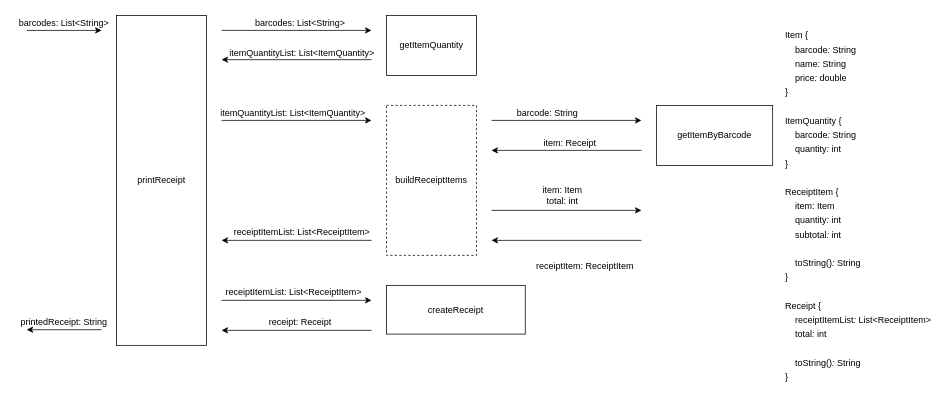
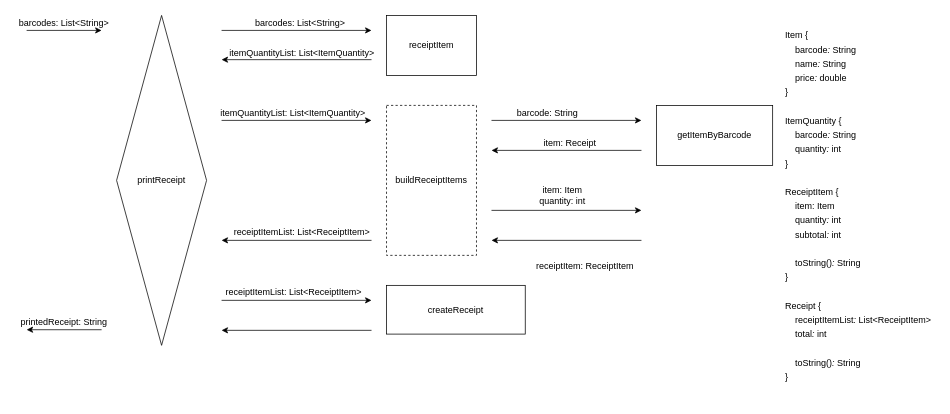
(432, 45) -> (432, 45)
(162, 180) -> (162, 180)
(563, 195) -> (563, 195)
(300, 323) -> none
